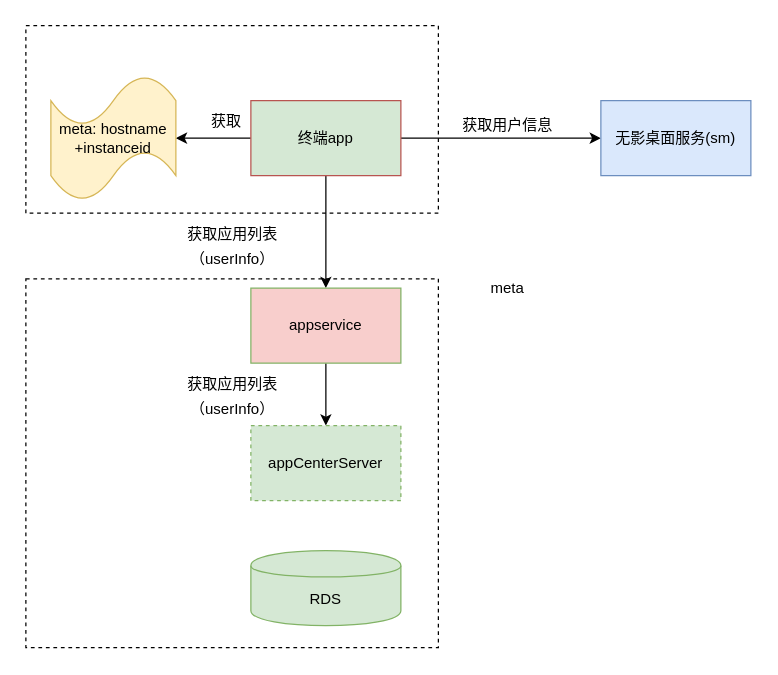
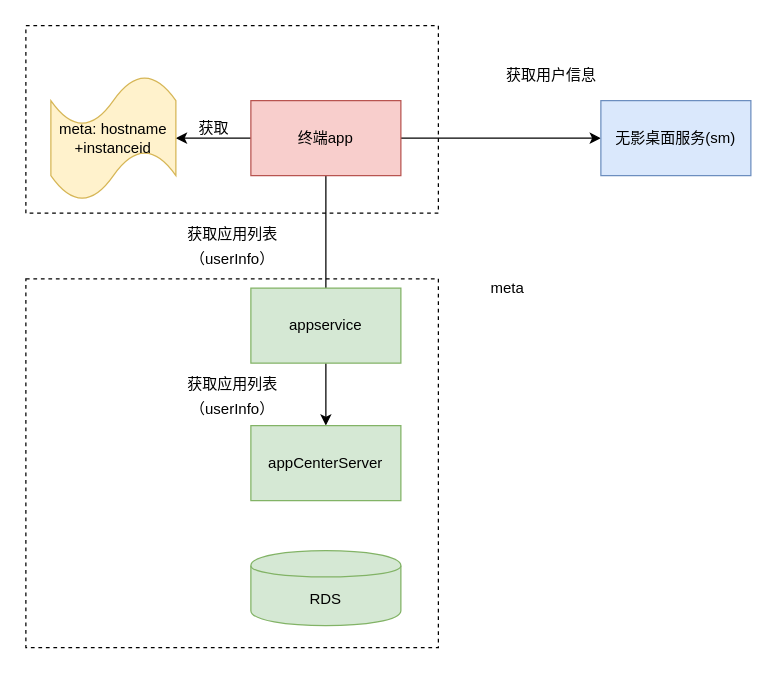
(226, 119) -> (213, 126)
(507, 126) -> (551, 76)
(326, 138) -> (326, 138)
(326, 278) -> (326, 281)
(326, 326) -> (326, 326)
(326, 463) -> (326, 463)
